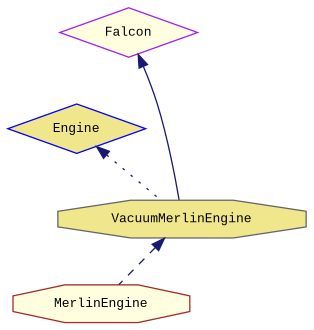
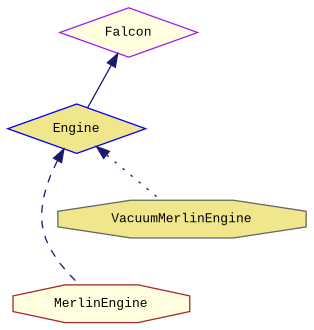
(165, 132) -> (99, 86)
(137, 266) -> (43, 227)
